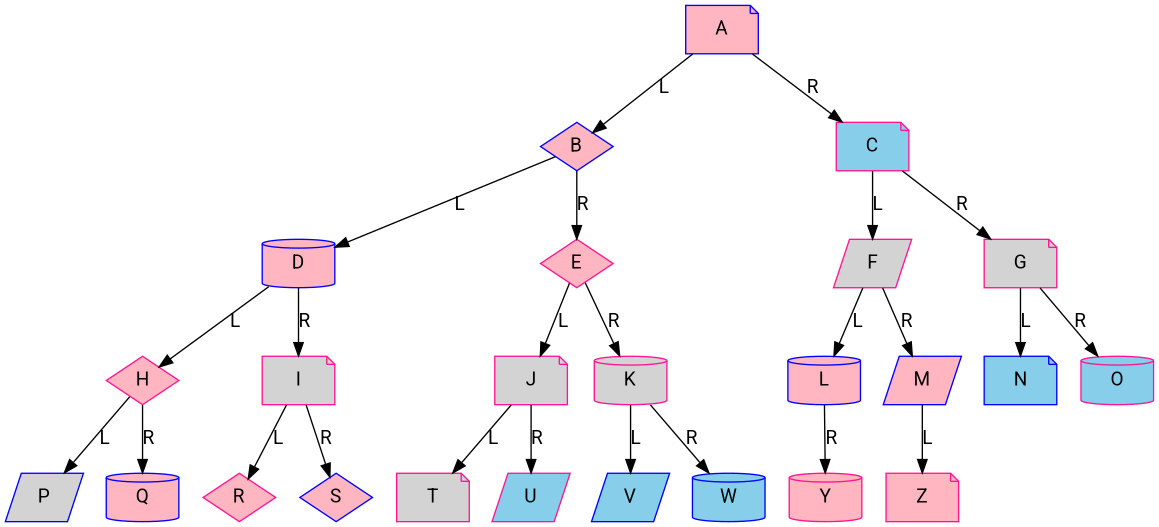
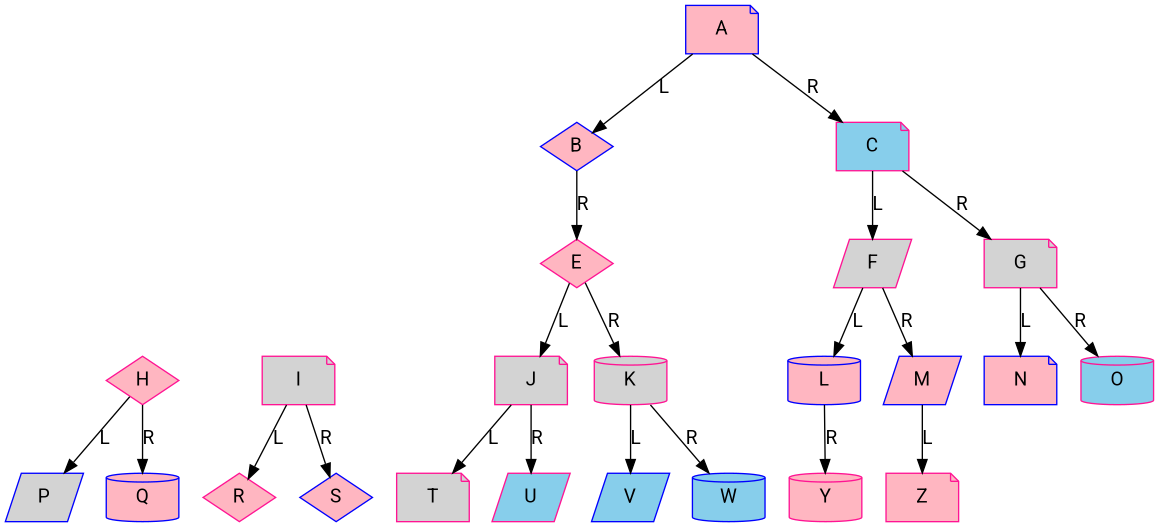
(299, 264) -> none
(1020, 380) -> (1020, 380)
